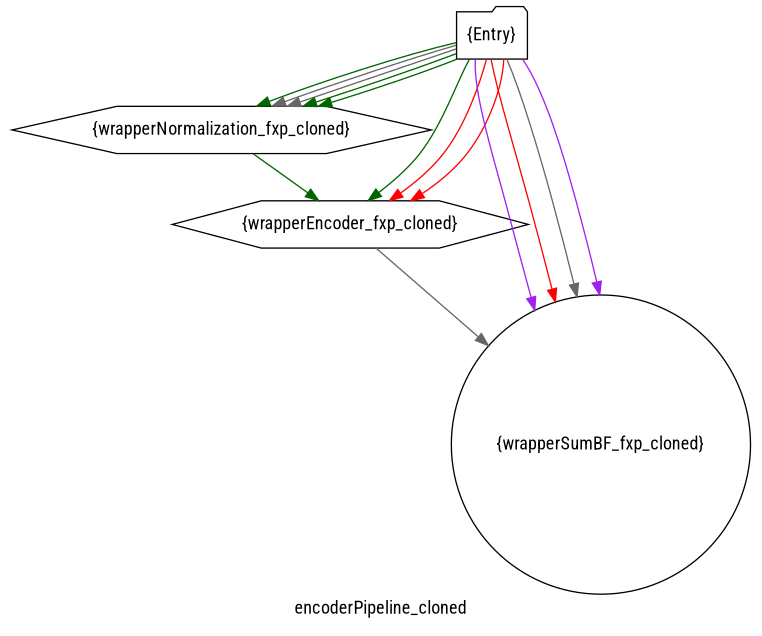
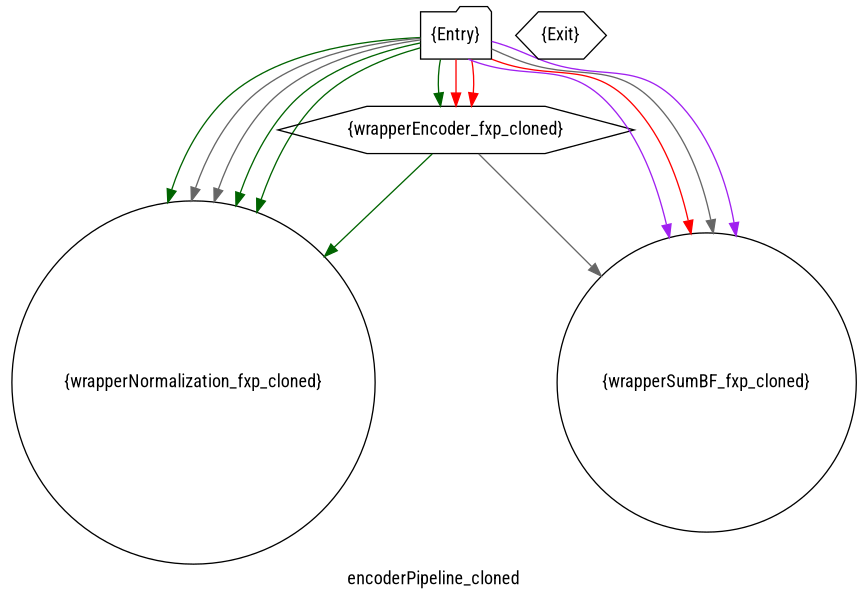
none -> (561, 35)
(222, 130) -> (194, 383)
(281, 173) -> (383, 201)
